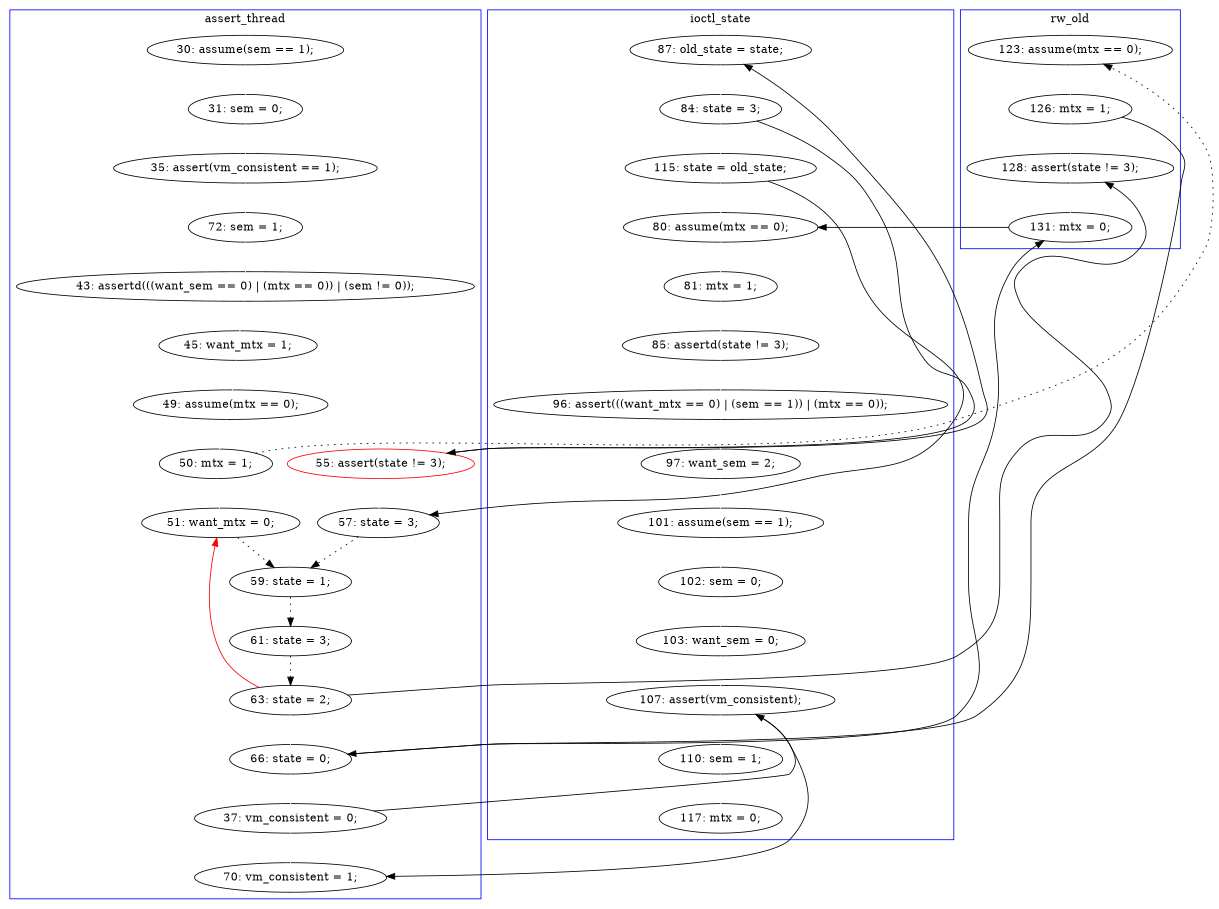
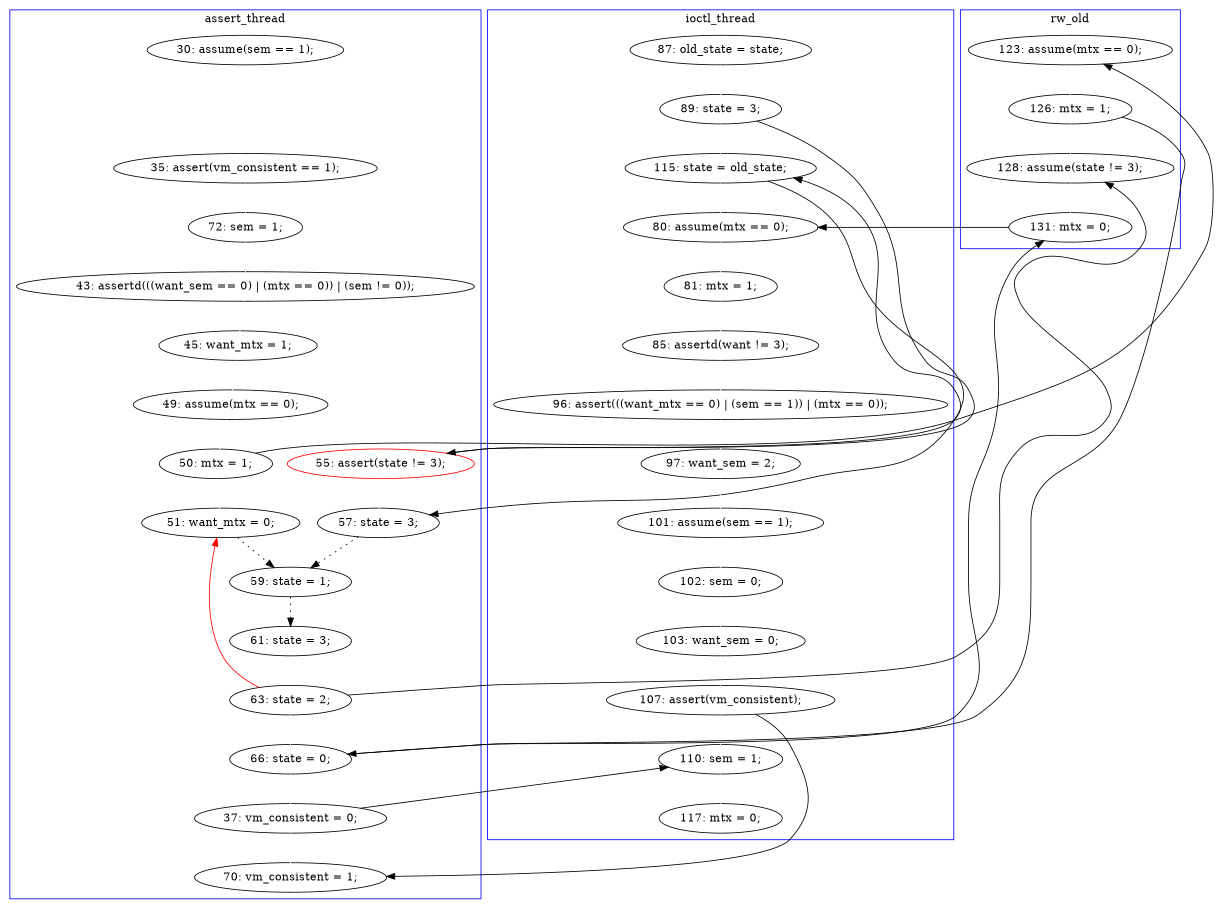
(721, 19) -> (721, 19)
(245, 109) -> none
(721, 109) -> (721, 109)
(1070, 168) -> (1070, 168)
(721, 346) -> (721, 346)
(981, 420) -> (939, 377)
(877, 435) -> (1027, 396)
(291, 667) -> none
(617, 791) -> (510, 788)
